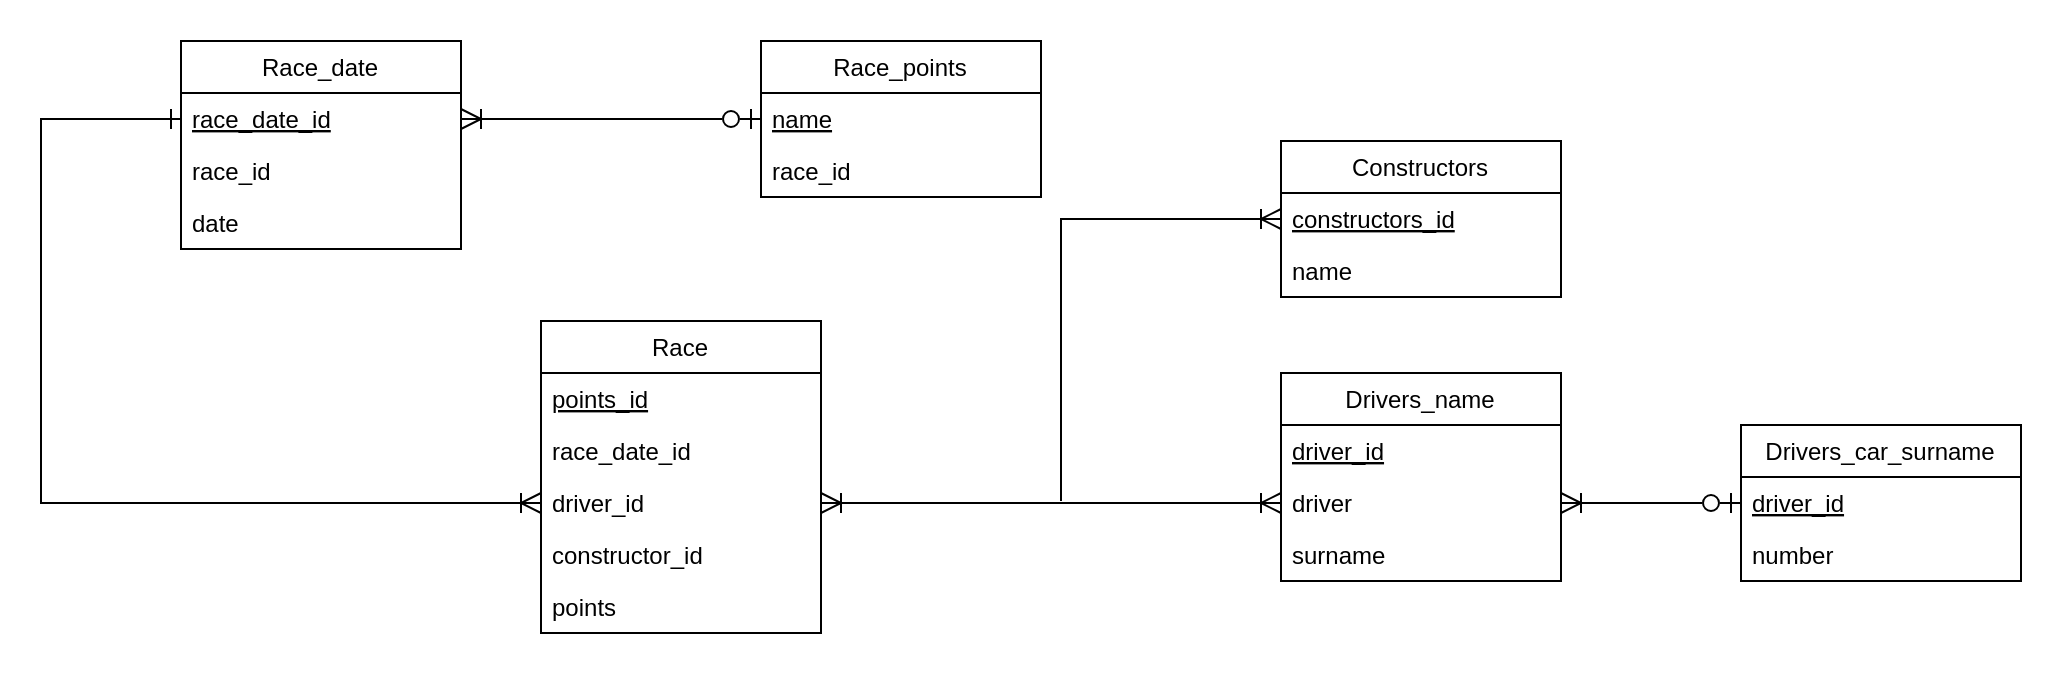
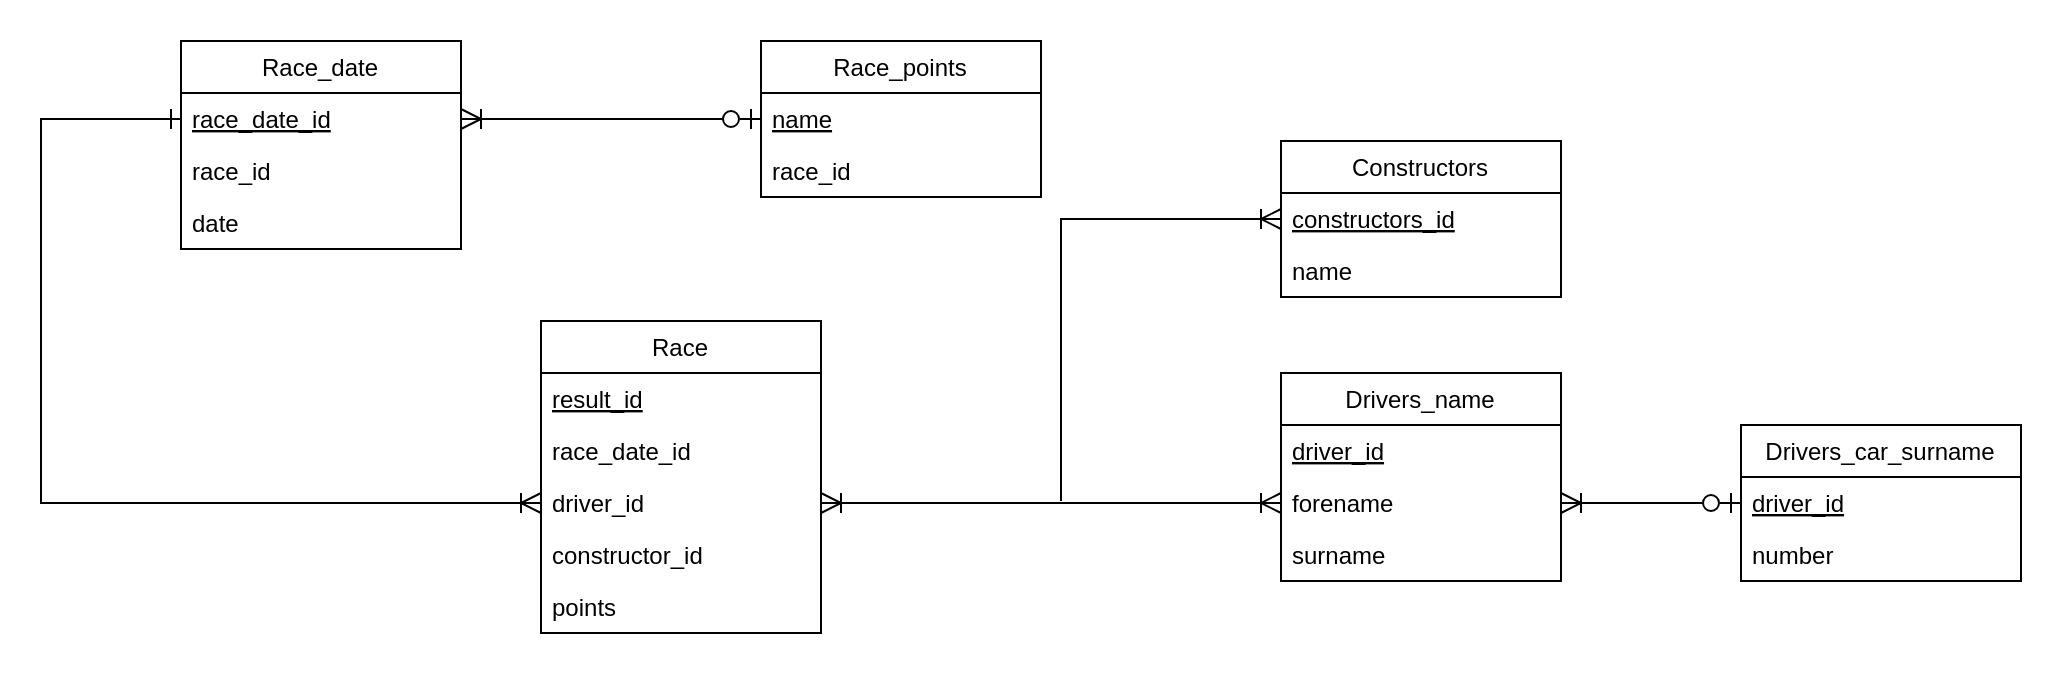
(606, 400) -> (606, 400)
(1329, 504) -> (1346, 504)
